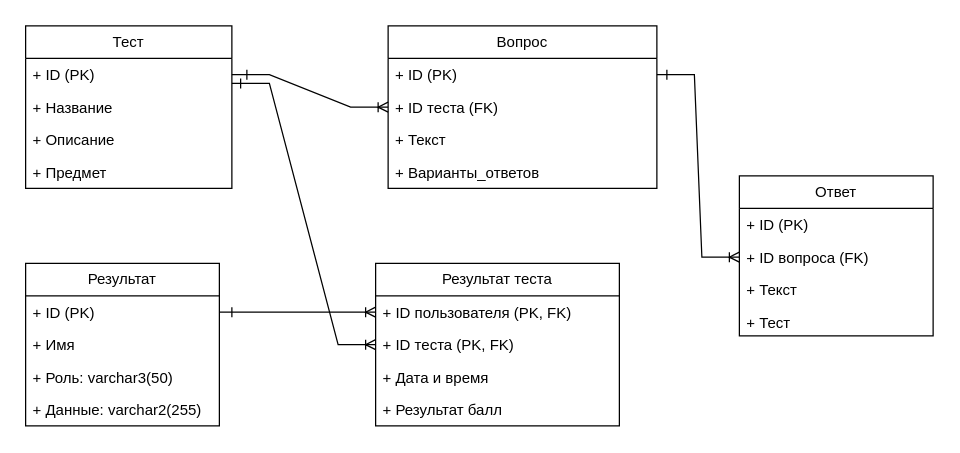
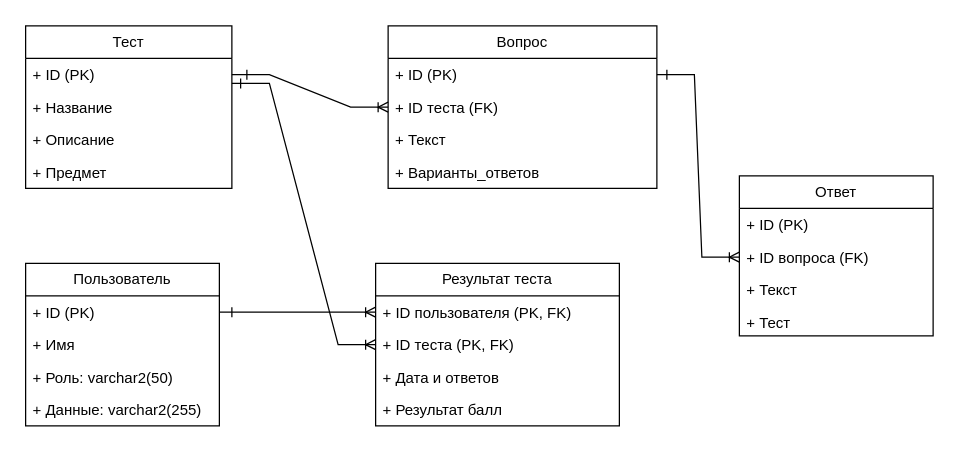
(123, 279) -> (123, 279)
(111, 378) -> (111, 378)
(436, 378) -> (444, 378)
